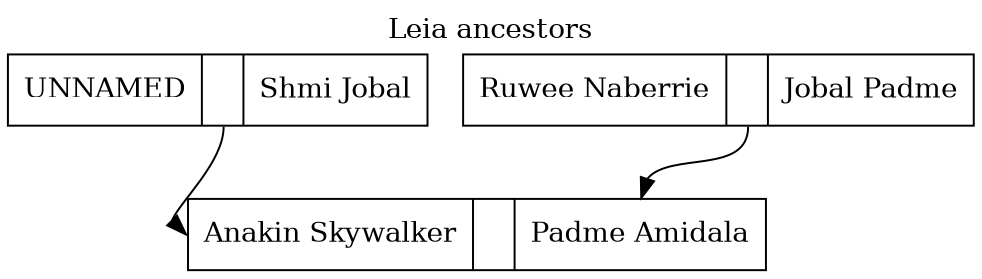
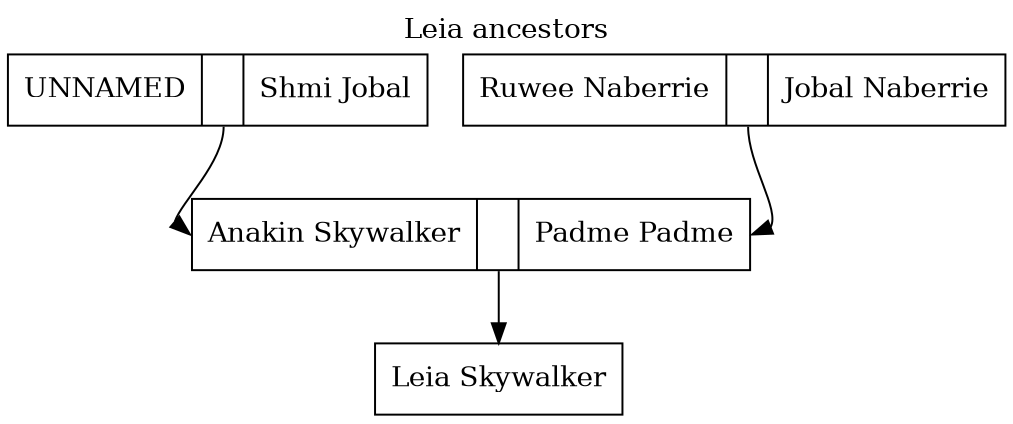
(871, 89) -> (887, 89)
(640, 234) -> (634, 234)
none -> (499, 379)
